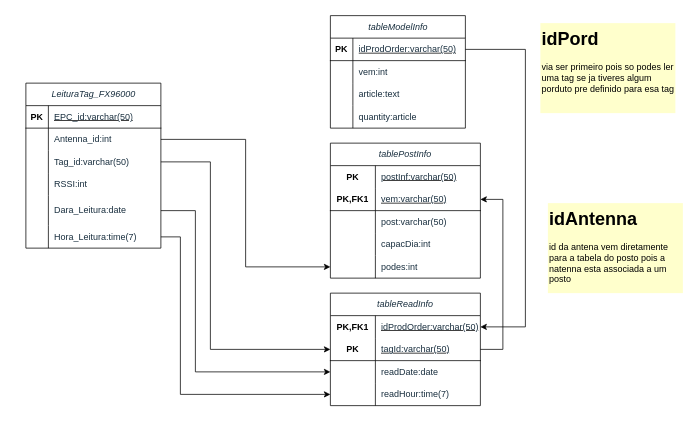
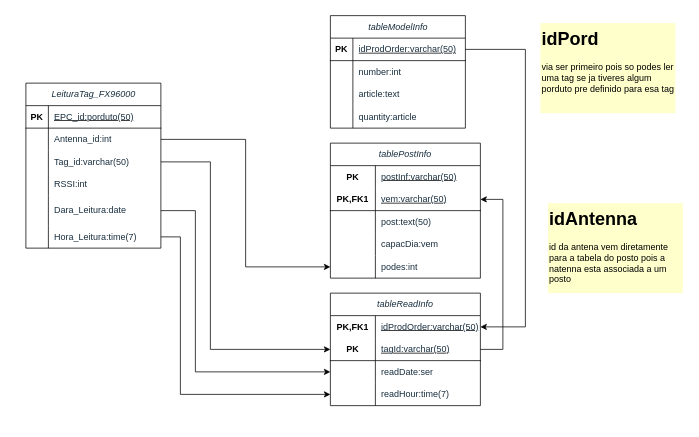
(374, 72) -> (382, 72)
(97, 117) -> (97, 117)
(421, 222) -> (413, 222)
(408, 244) -> (409, 244)
(413, 372) -> (410, 372)
